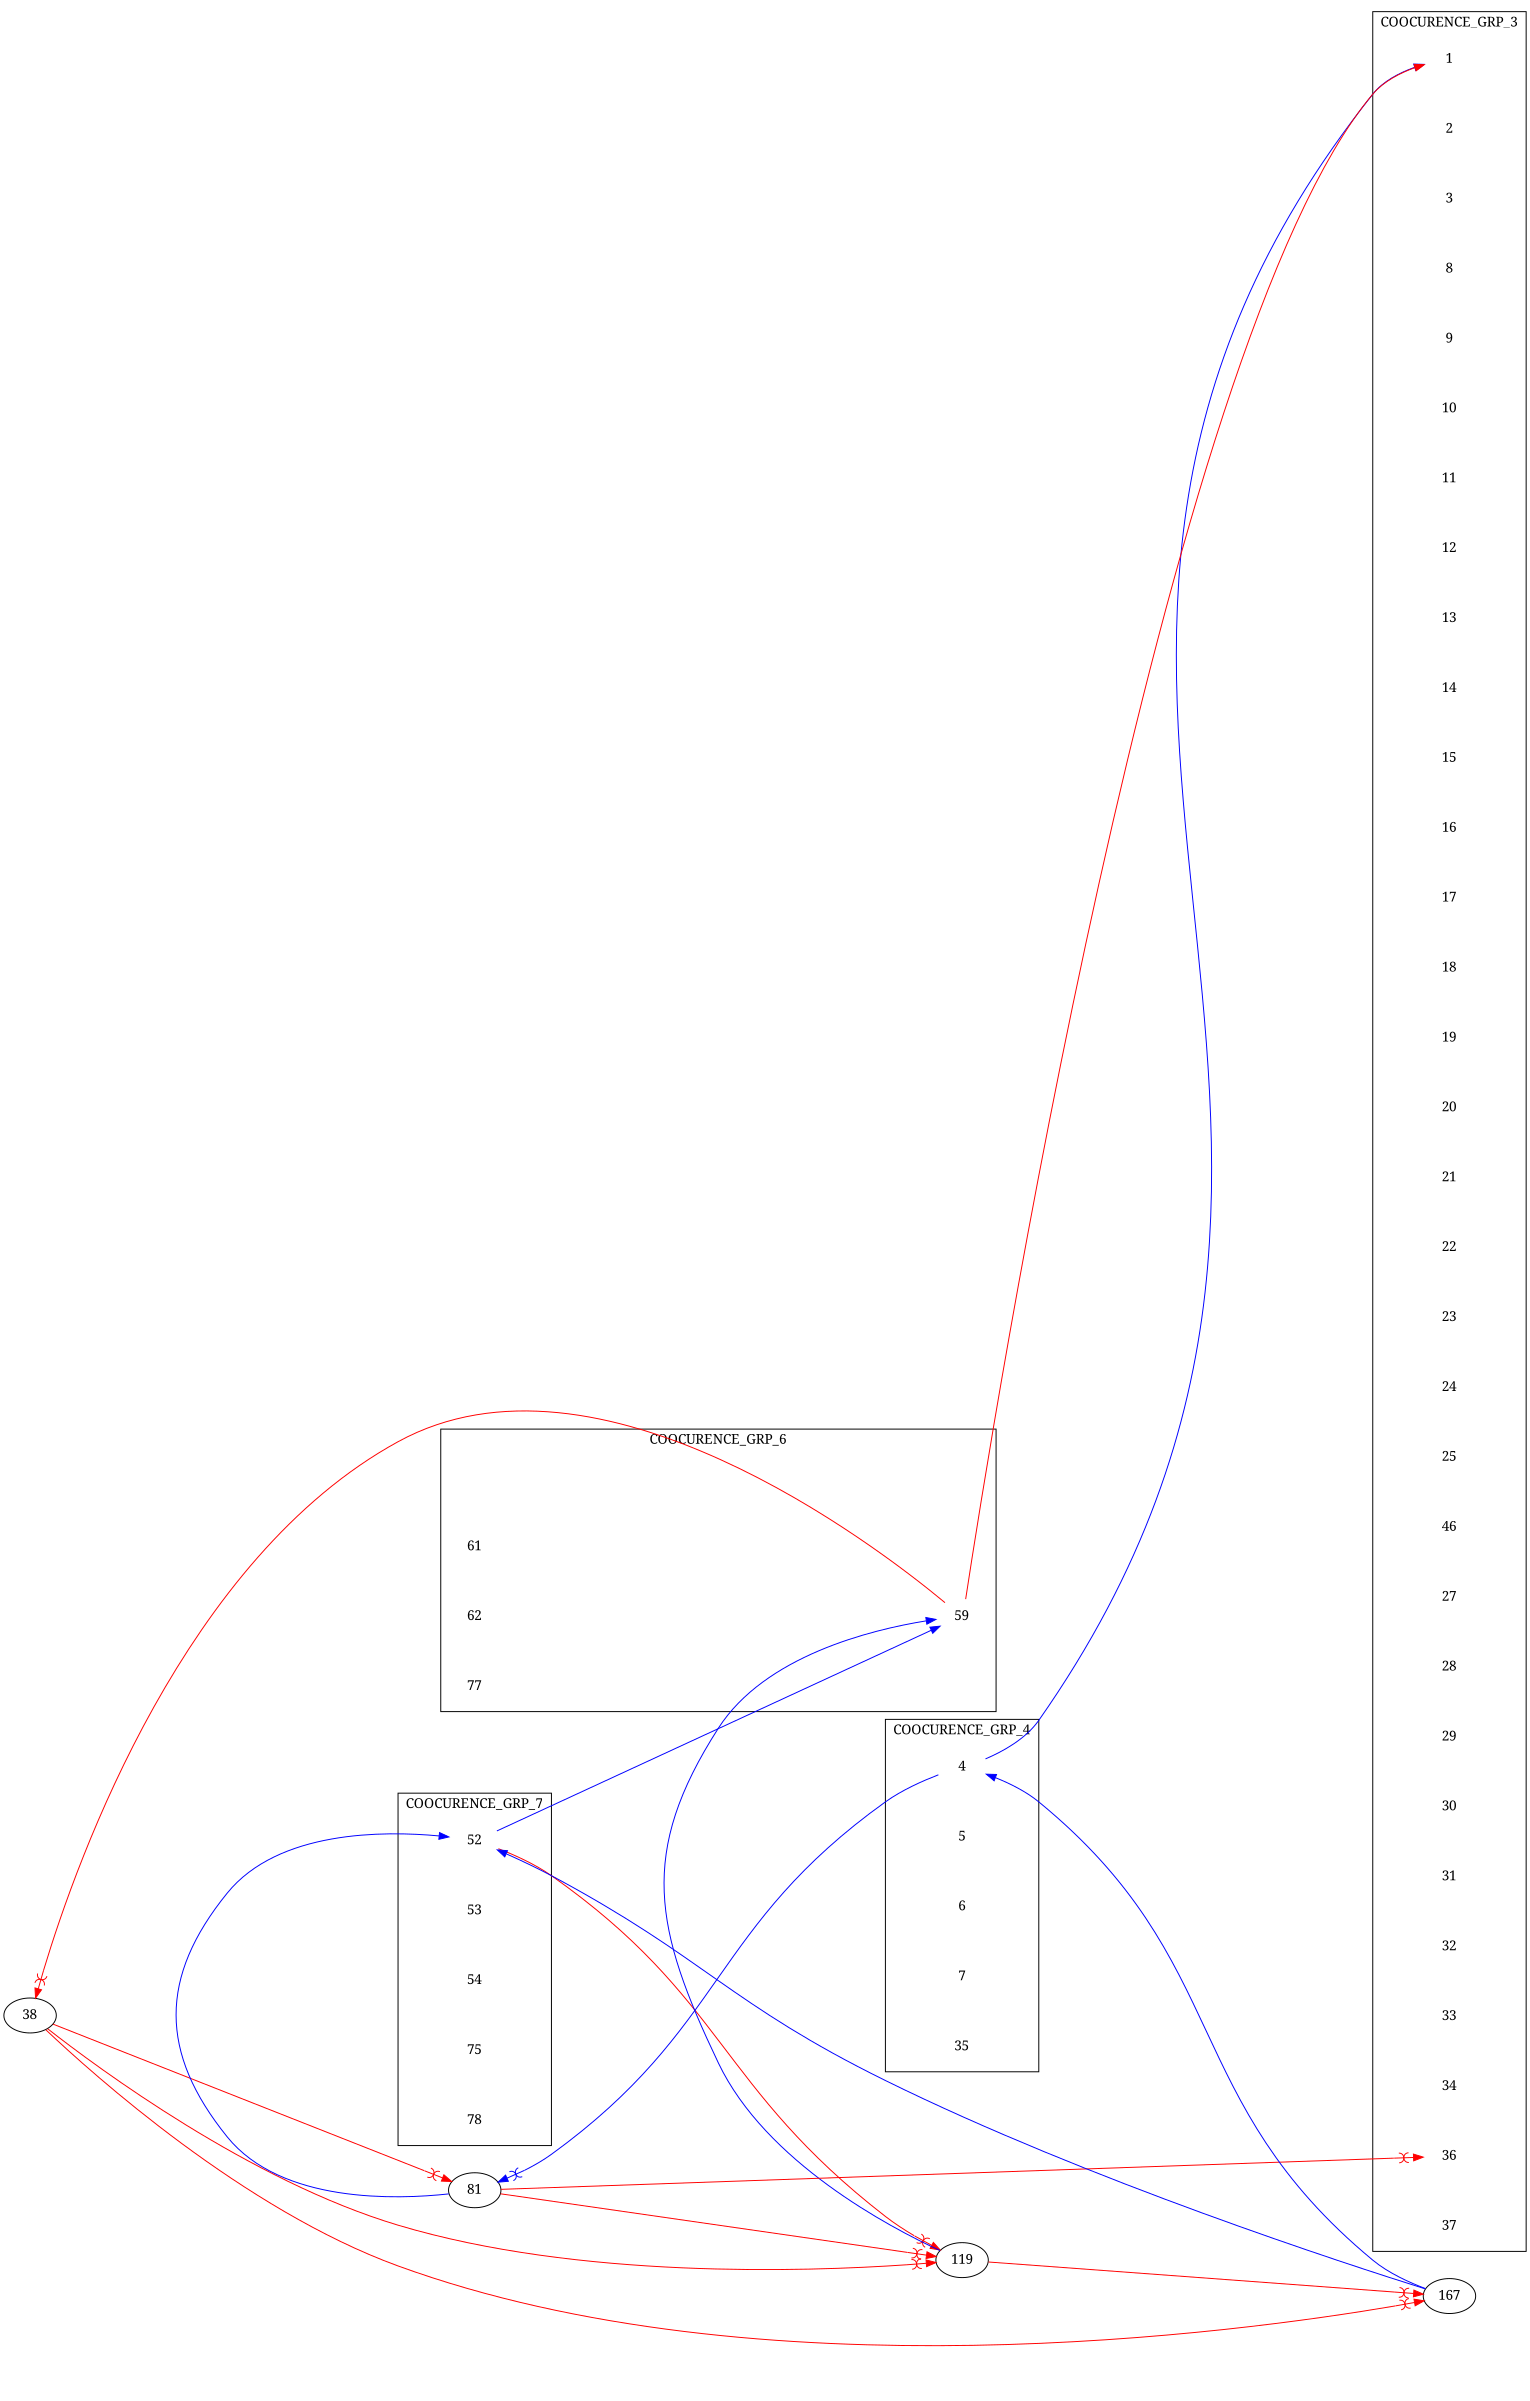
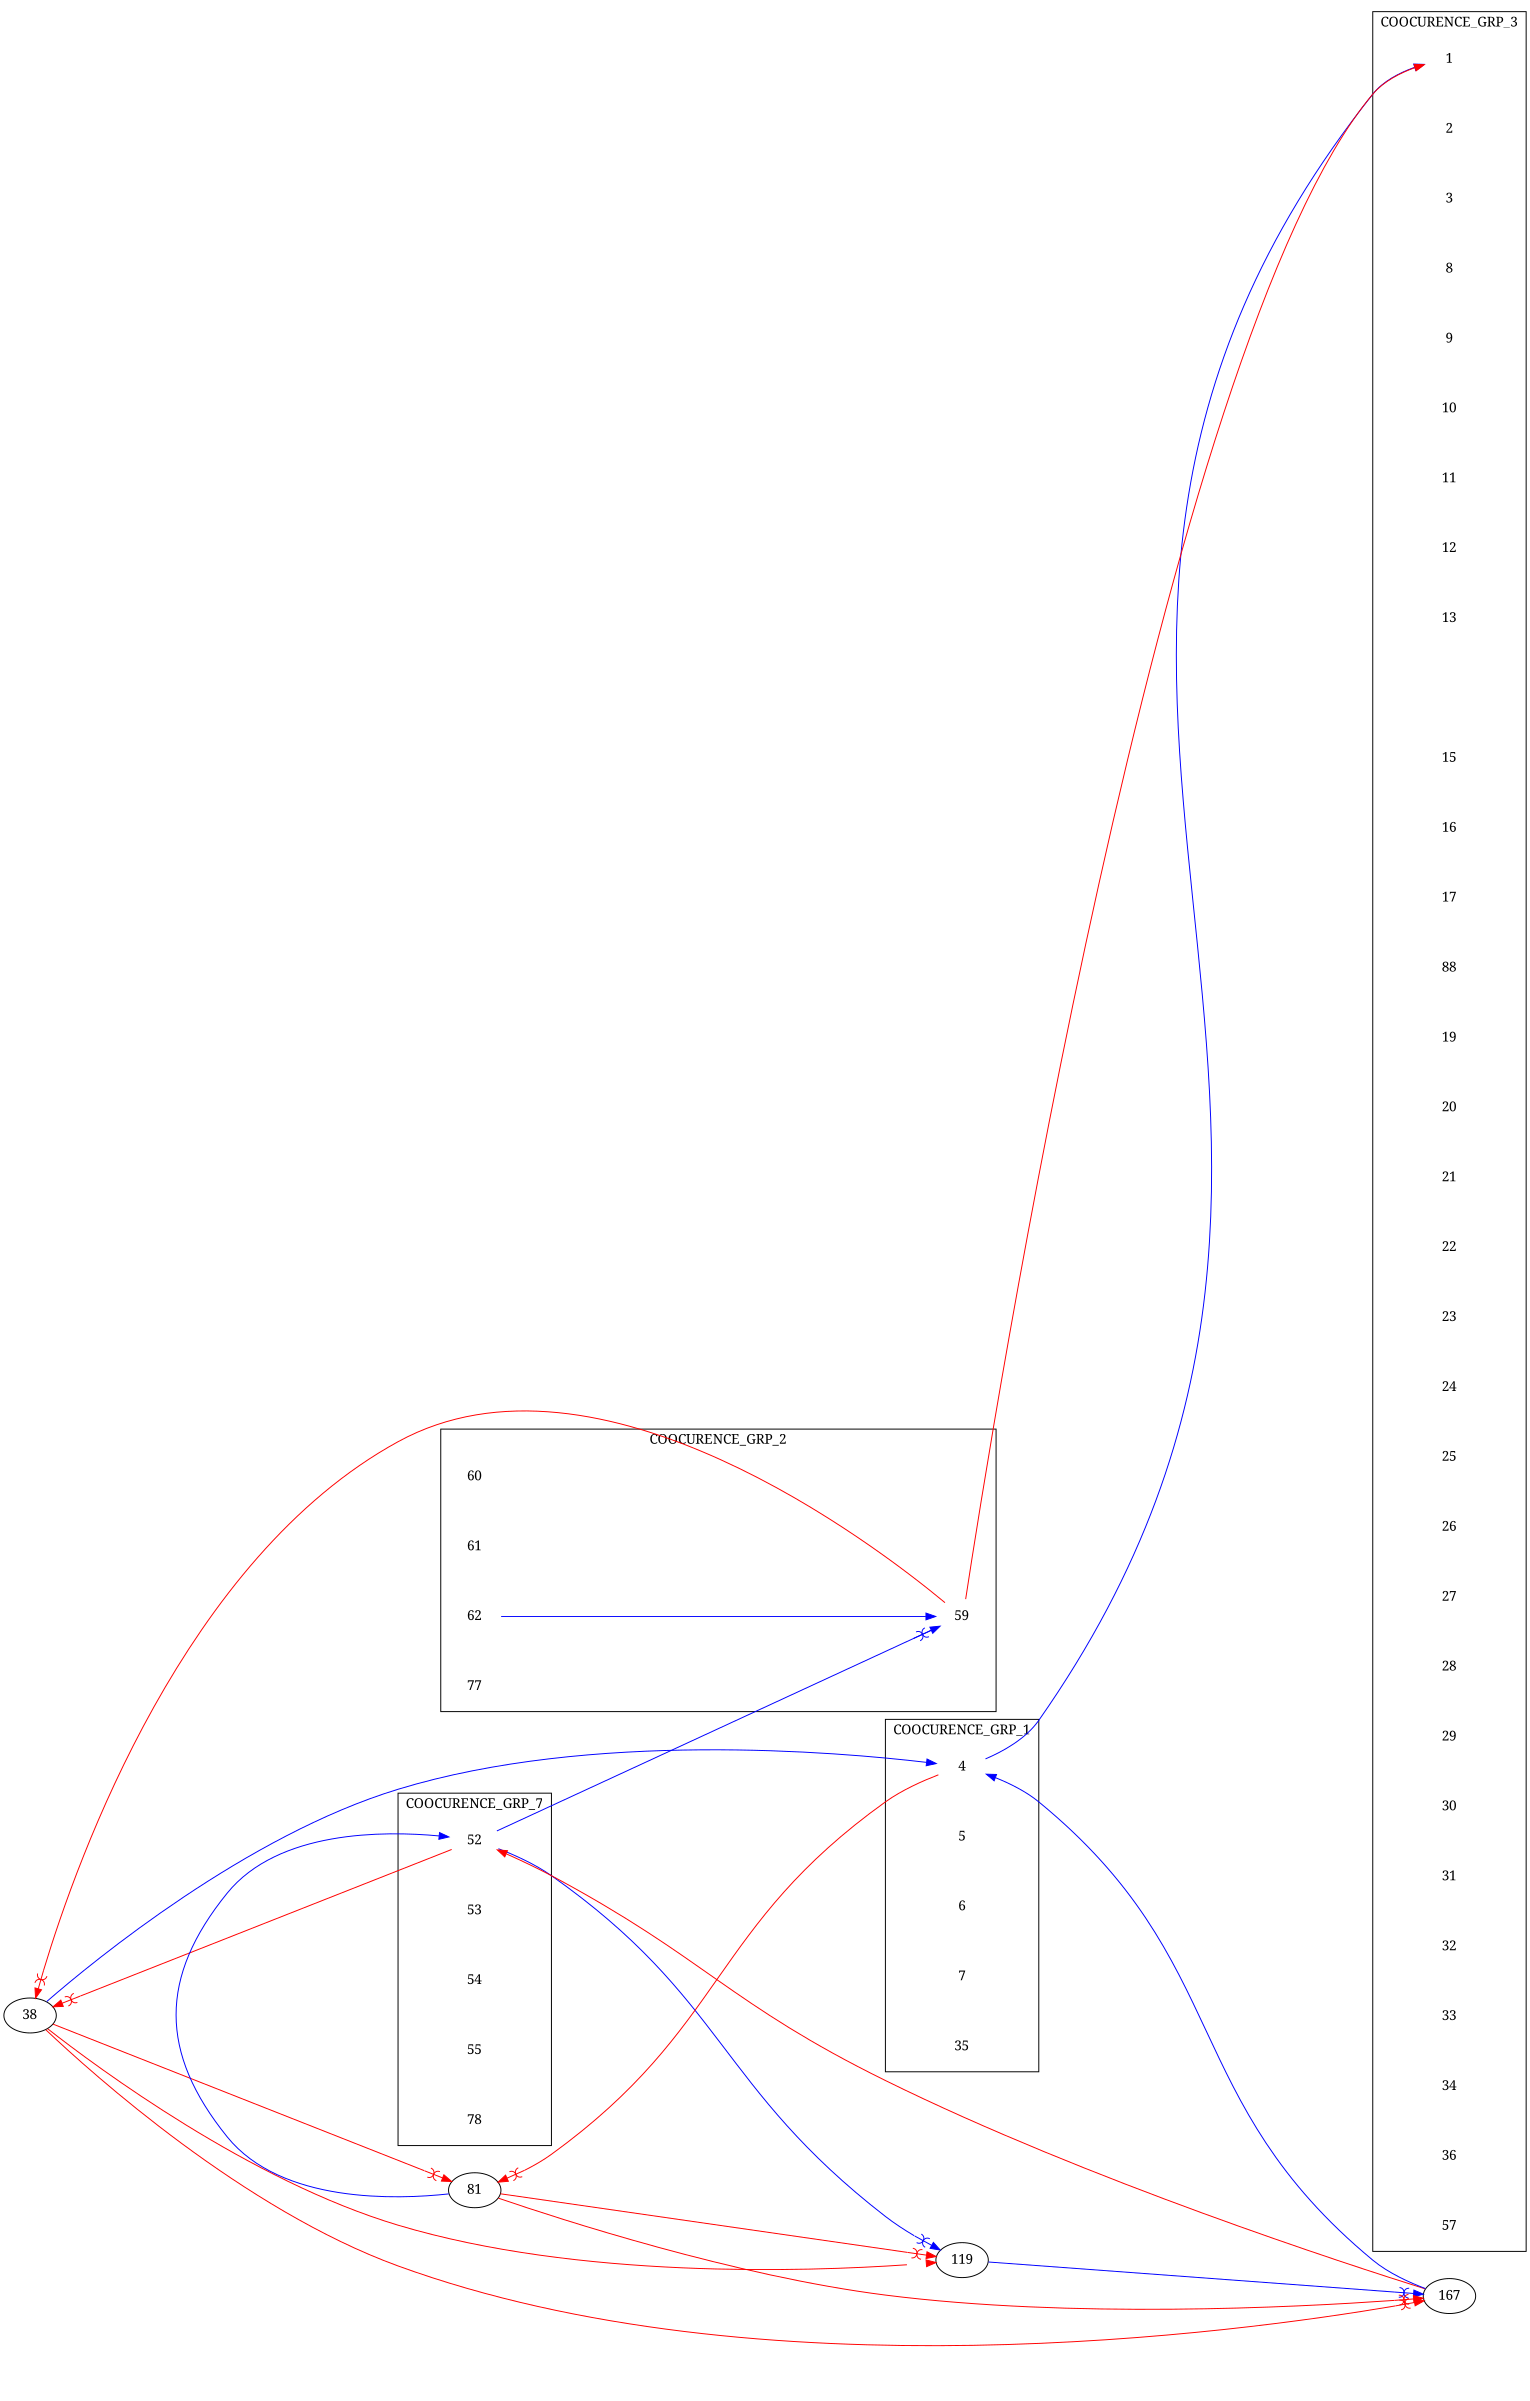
(1449, 688) -> none
(1449, 968) -> (1449, 968)
(718, 1440) -> (718, 1440)
none -> (475, 1477)
(1449, 1527) -> (1449, 1527)
(962, 1731) -> (962, 1731)
(703, 1736) -> (714, 1731)
none -> (456, 1775)
(668, 1922) -> (714, 1616)
none -> (266, 1923)
(727, 1966) -> (727, 1966)
(713, 2034) -> (713, 2034)
(475, 2050) -> (475, 2050)
(947, 2110) -> (947, 2110)
(947, 2174) -> (940, 2301)
(1449, 2226) -> (1449, 2226)
(451, 2238) -> (451, 2238)
(1191, 2277) -> (1191, 2277)
